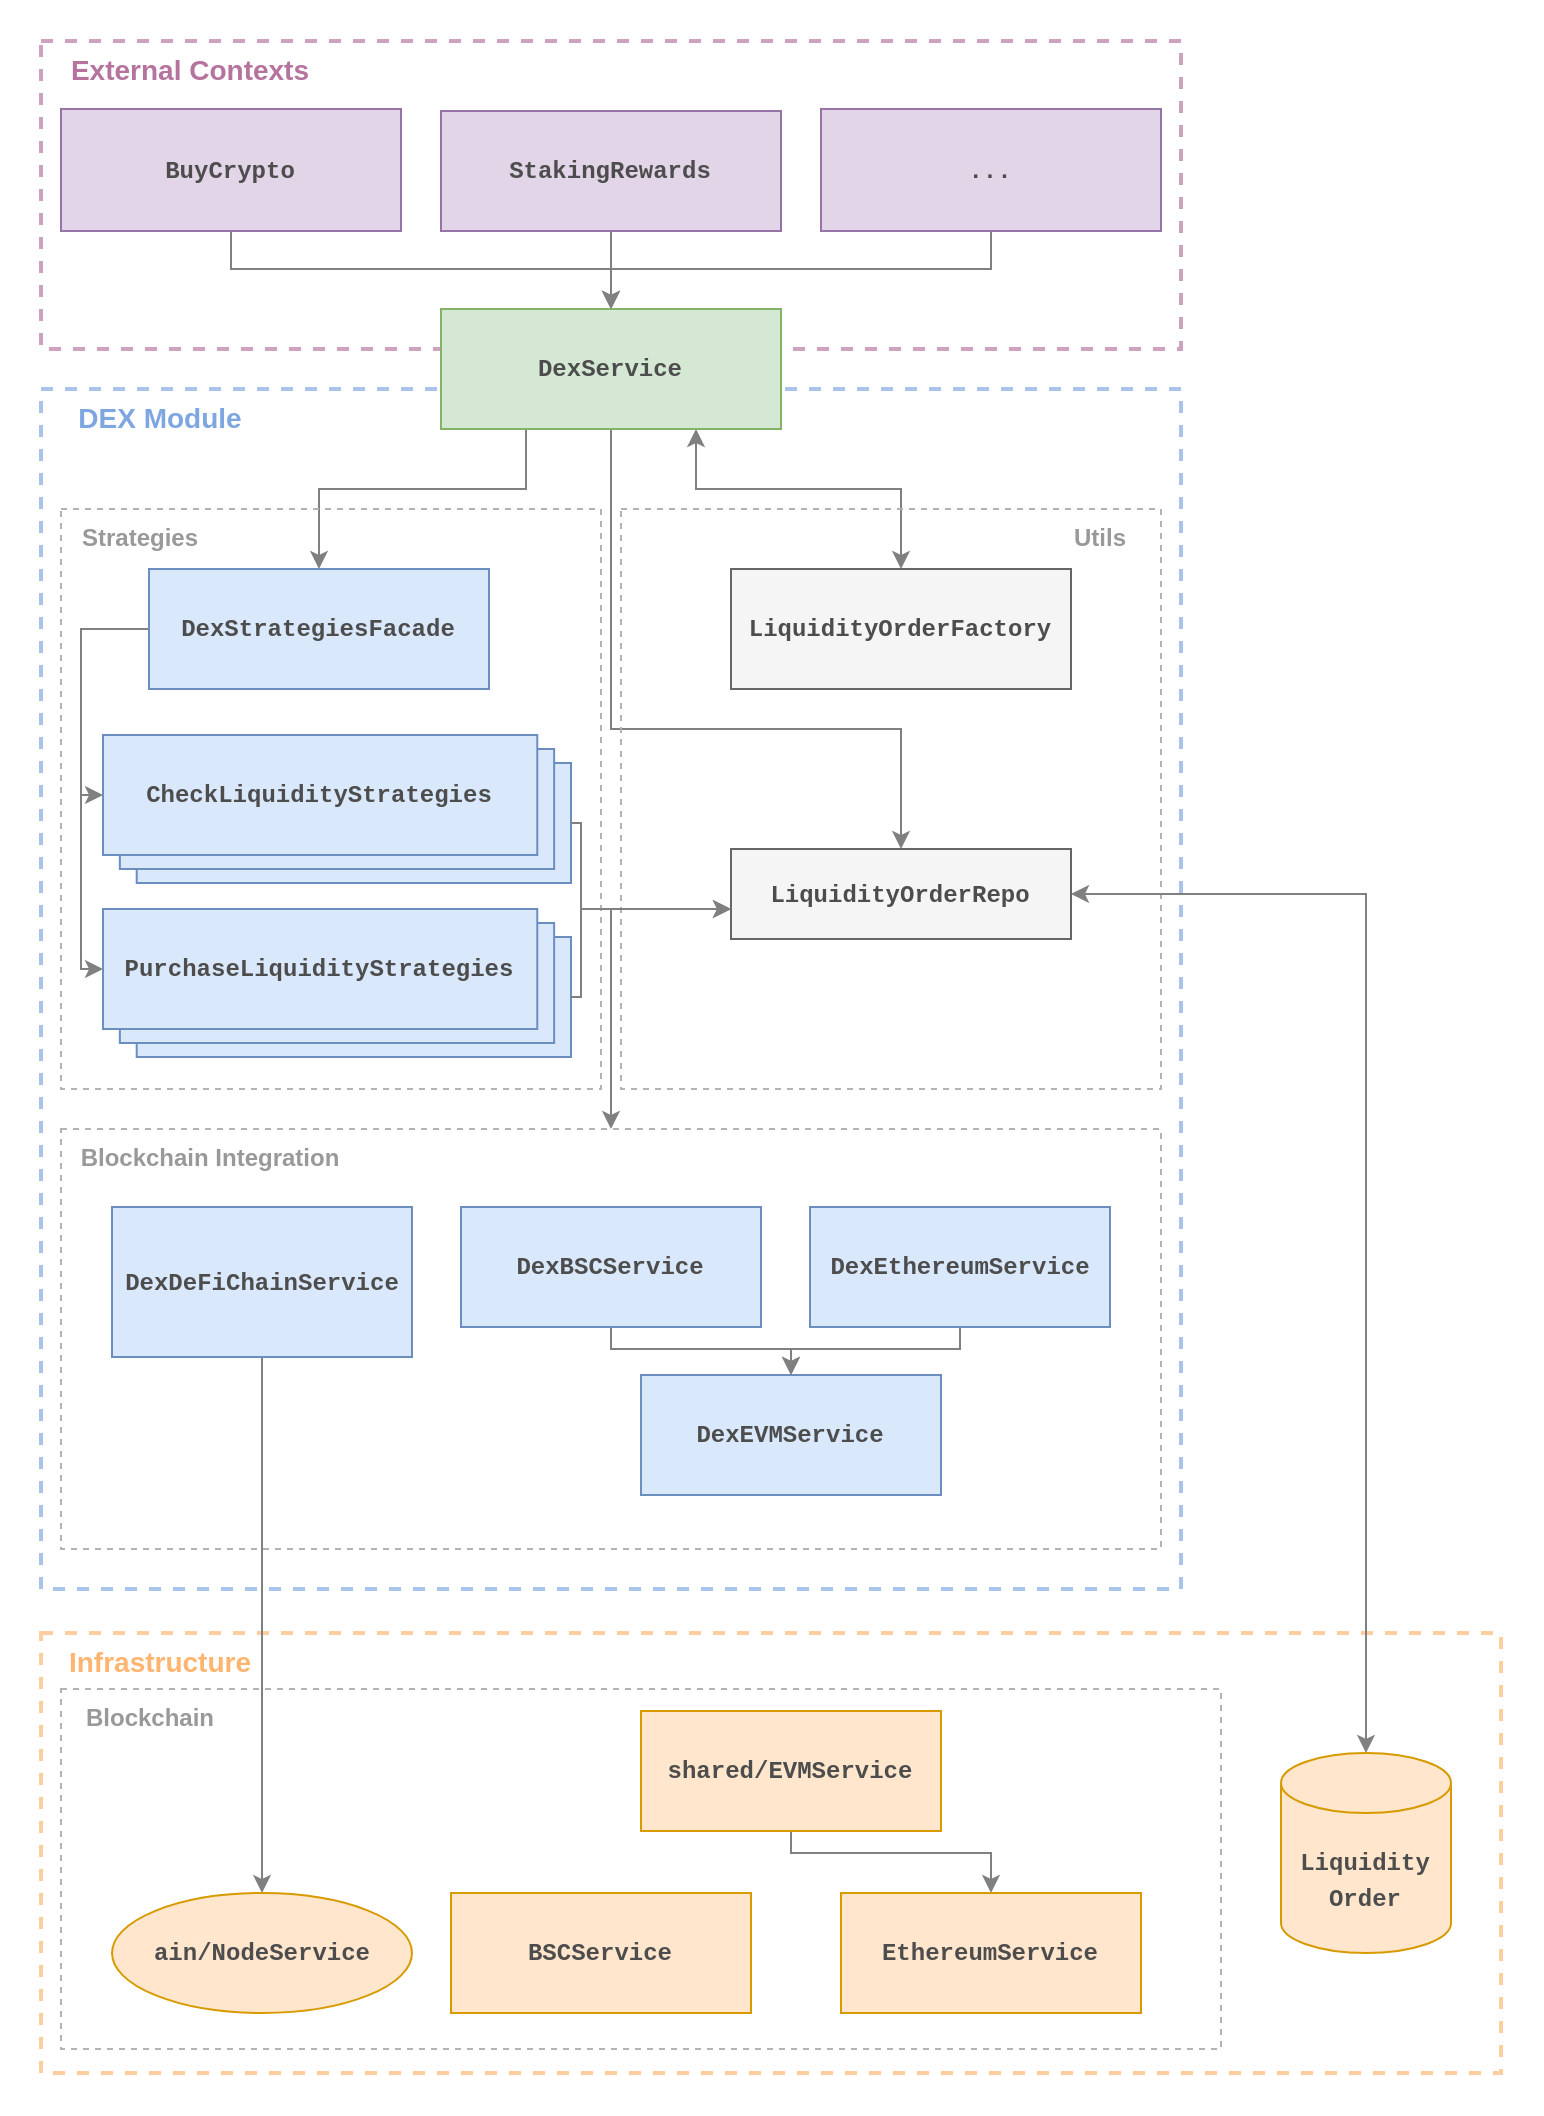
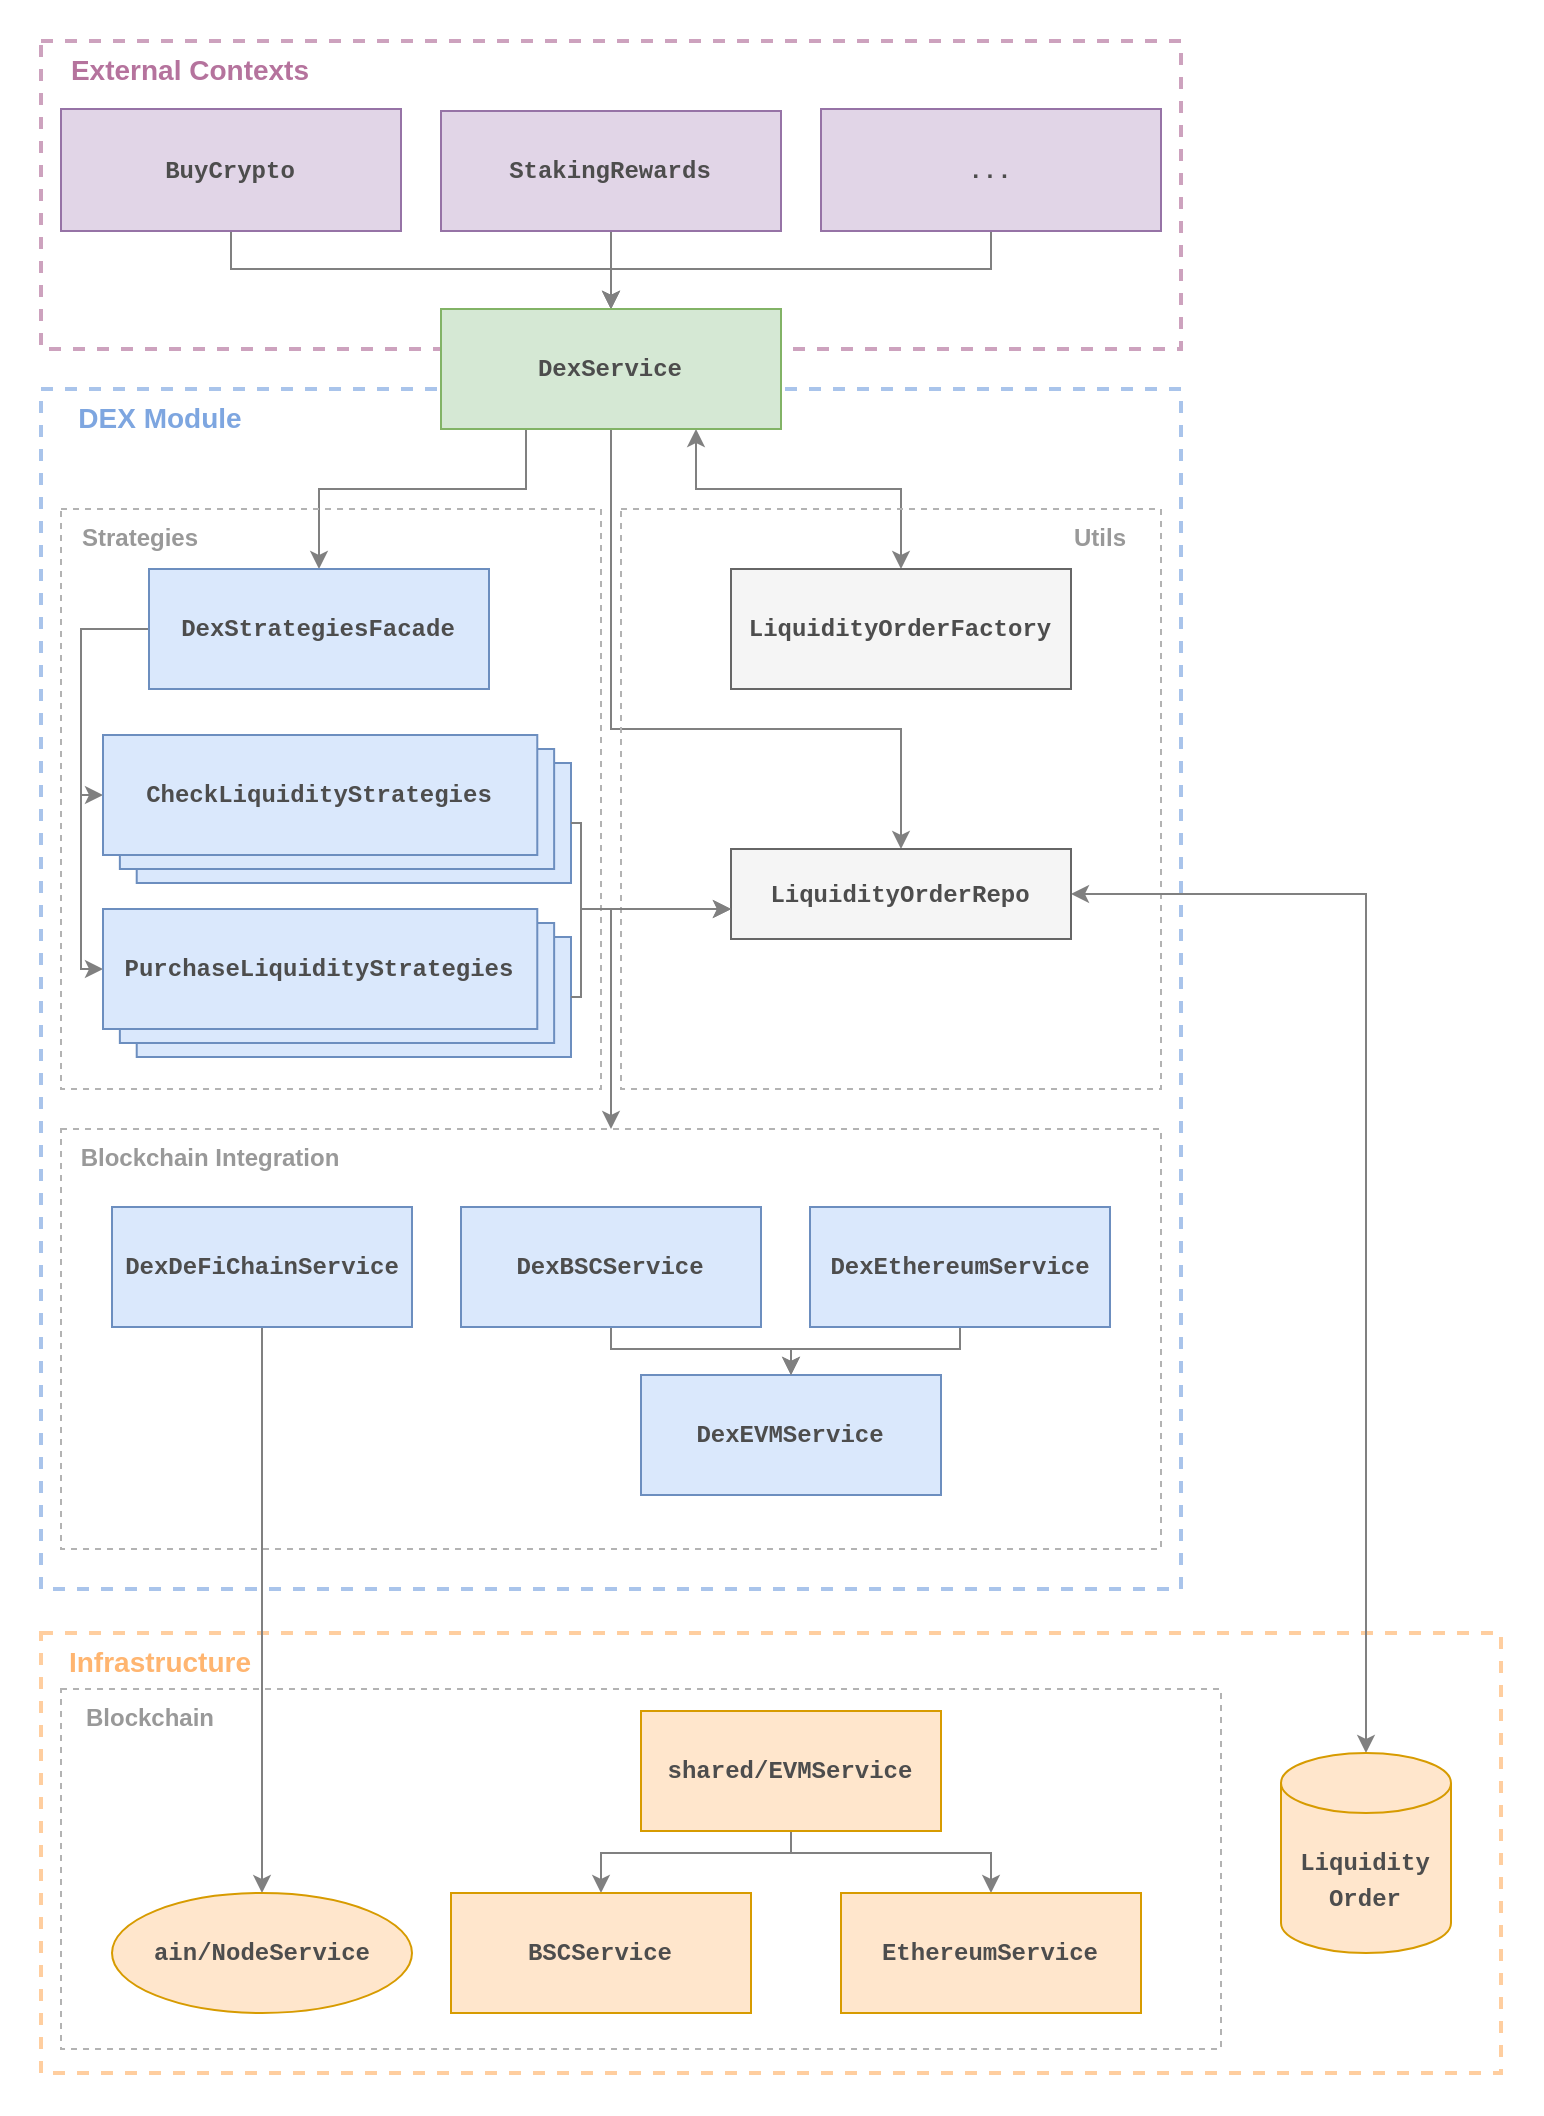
(262, 1282) -> (262, 1267)
none -> (681, 1853)
